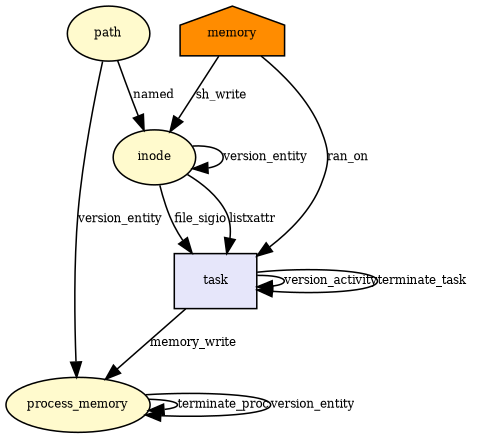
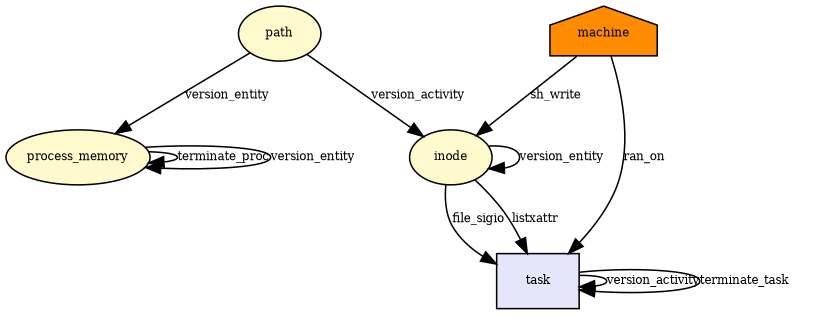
(232, 34) -> (604, 34)
(154, 95) -> (418, 95)
(151, 339) -> none
